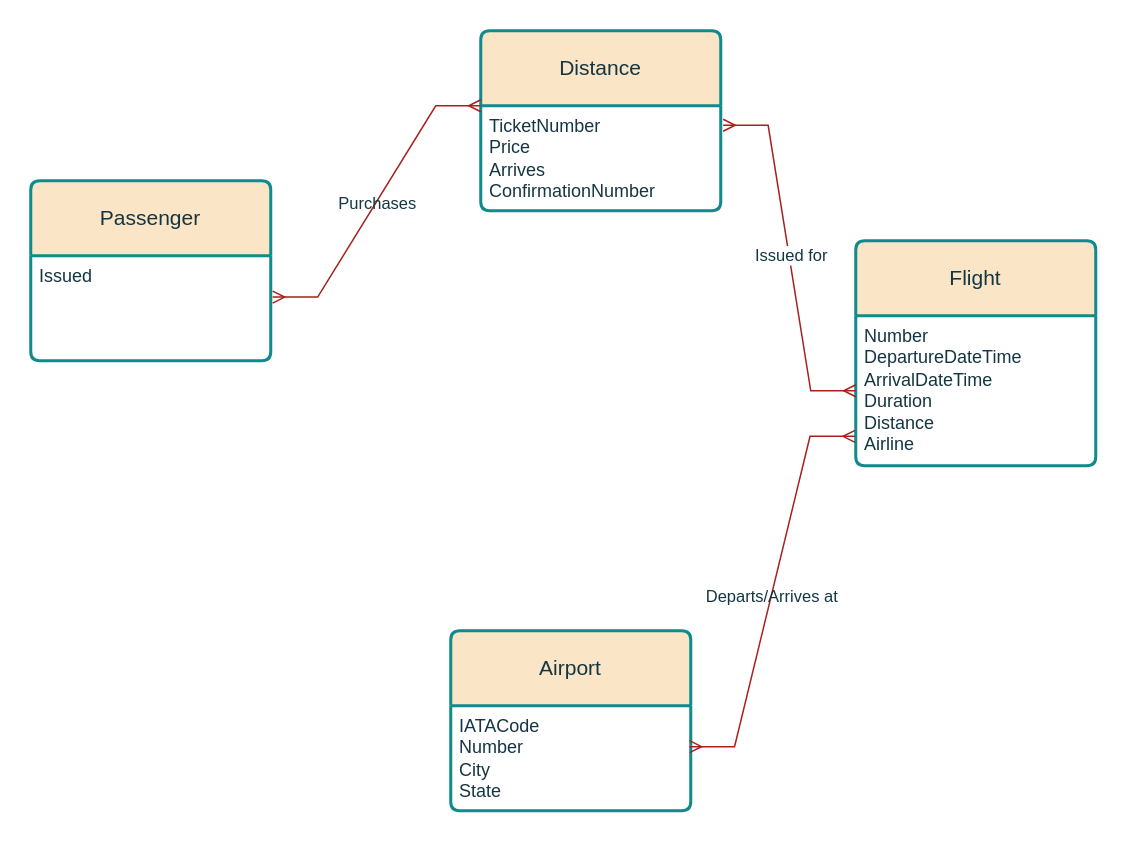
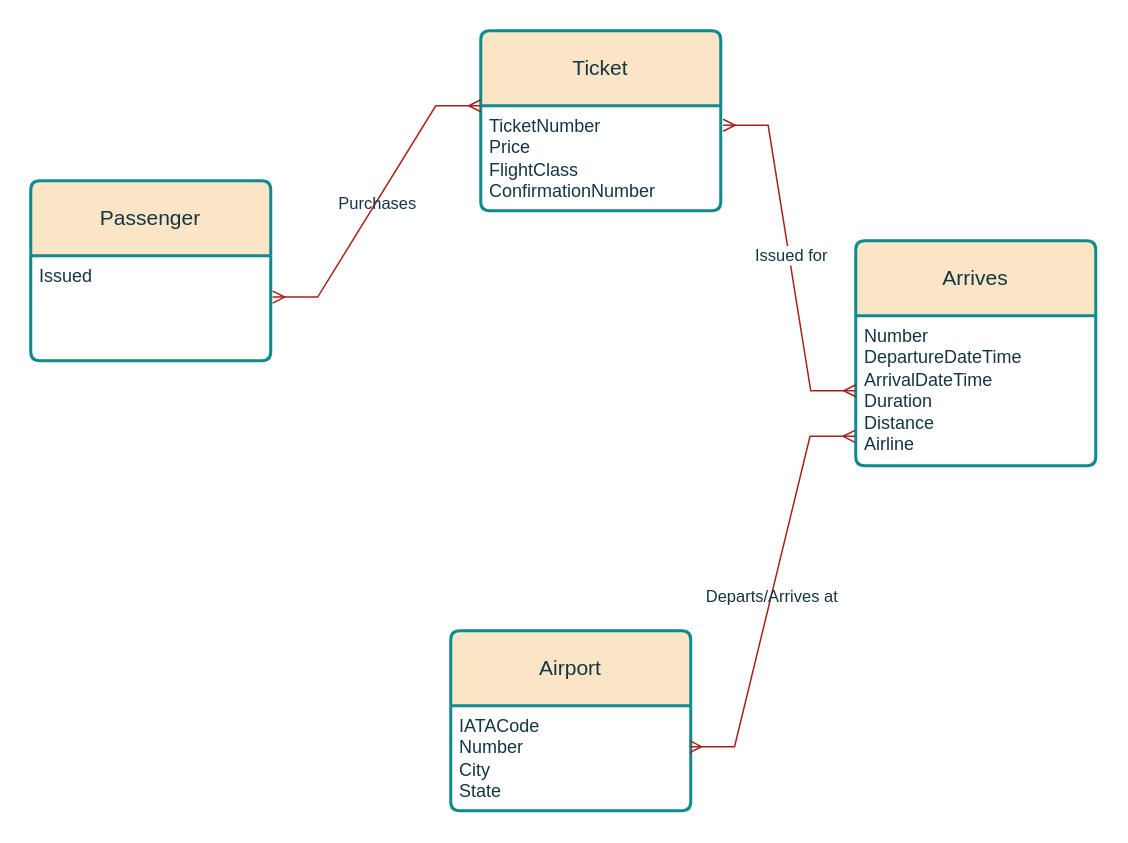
(601, 68) -> (601, 68)
(576, 159) -> (576, 159)
(976, 278) -> (976, 278)
